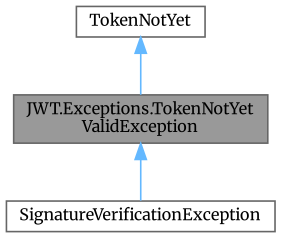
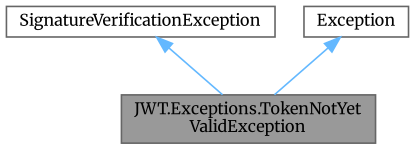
(141, 22) -> (356, 22)
(141, 180) -> (196, 71)
